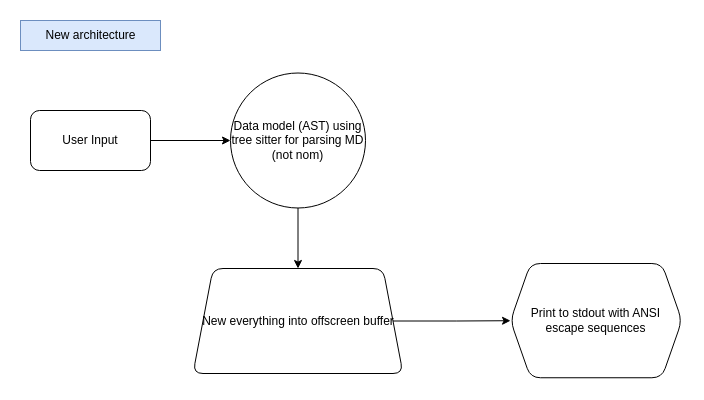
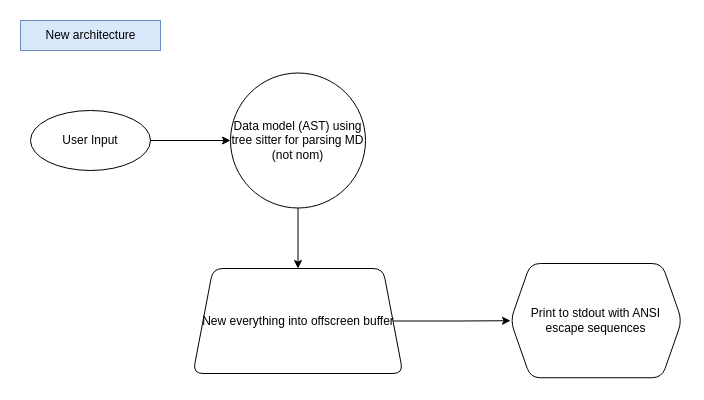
(91, 141) -> (91, 141)
